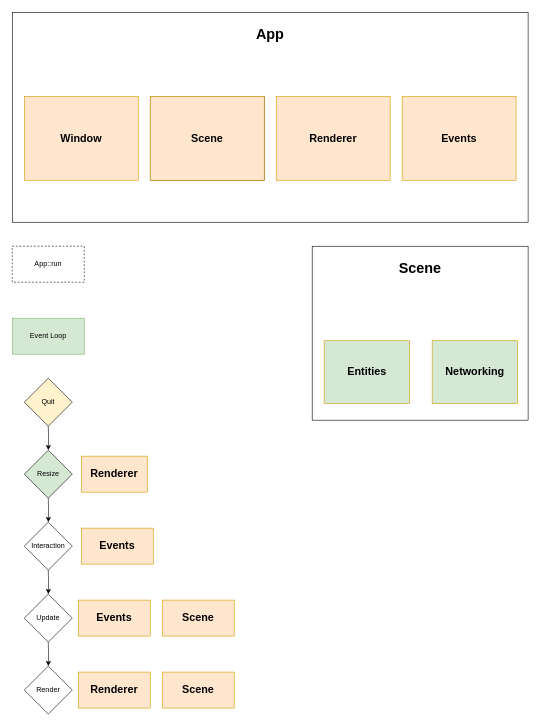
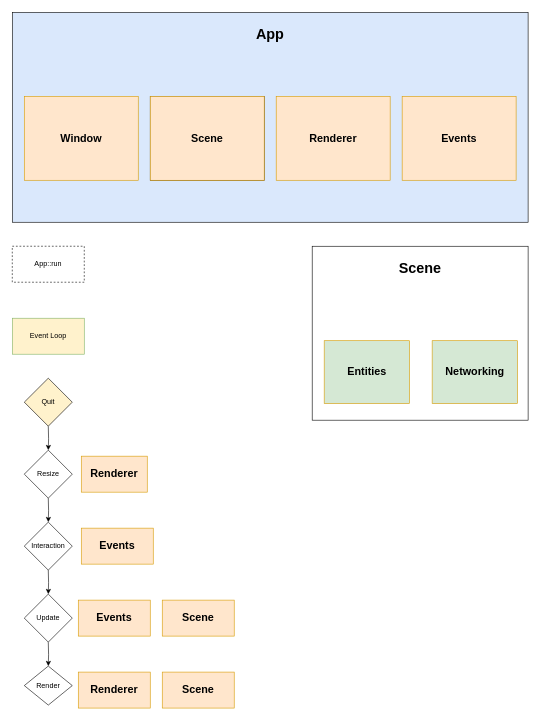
(270, 117) -> (270, 117)
(48, 336) -> (48, 336)
(48, 474) -> (48, 474)
(48, 690) -> (48, 686)
